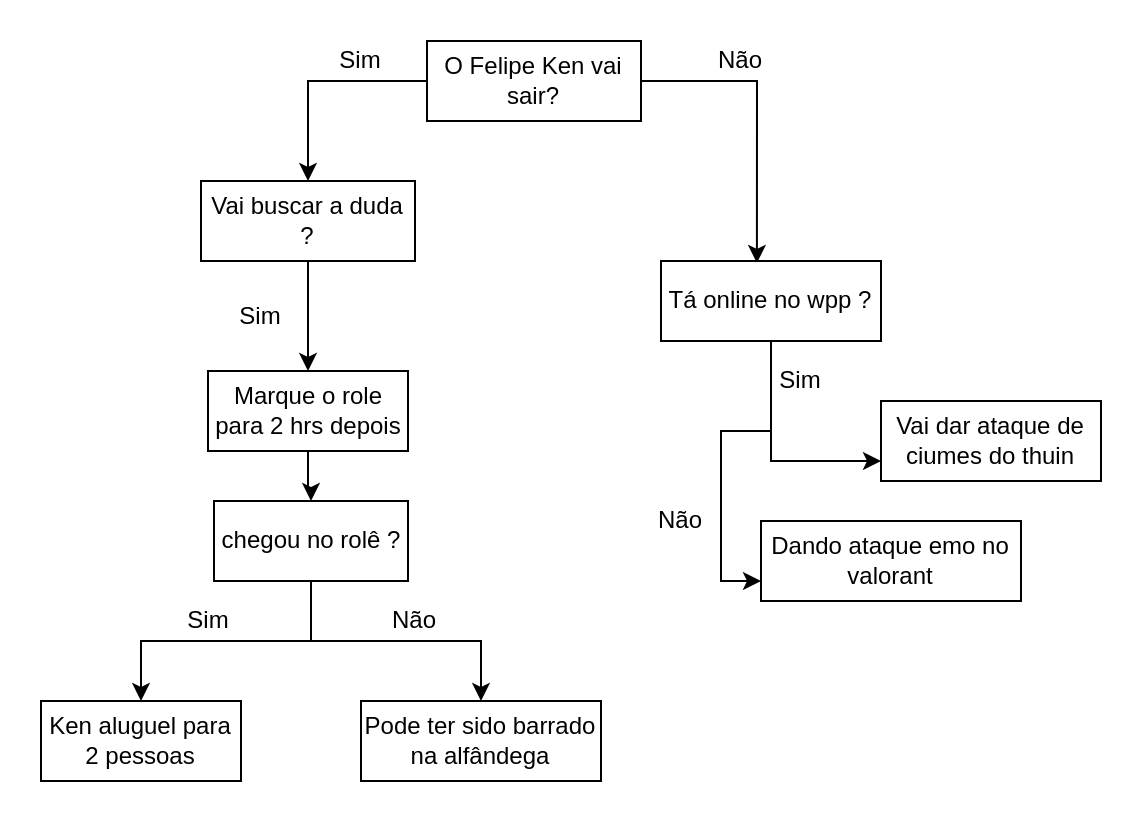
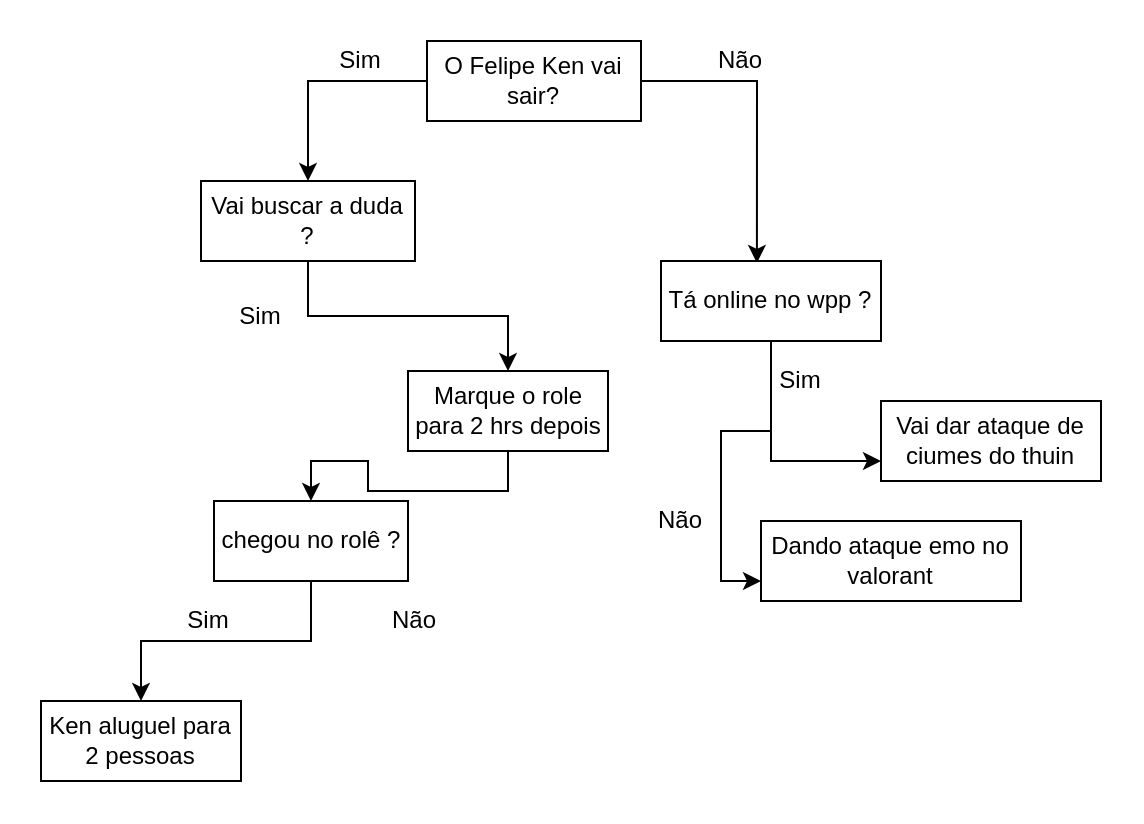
(308, 411) -> (508, 411)
(421, 641) -> none
(481, 741) -> none
